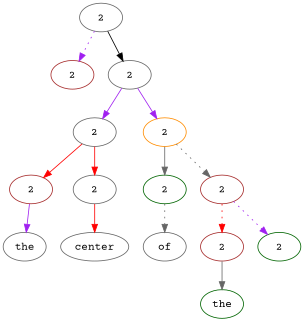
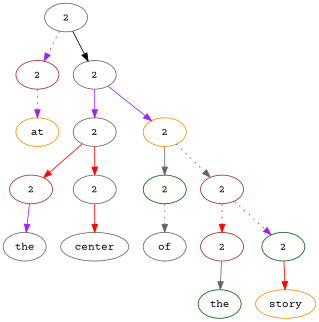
none -> (37, 132)
none -> (286, 304)
